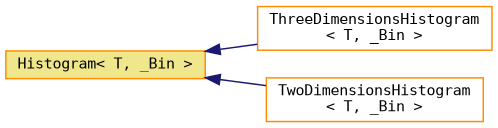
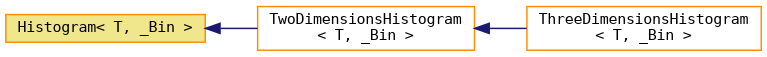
(239, 47) -> (508, 28)
